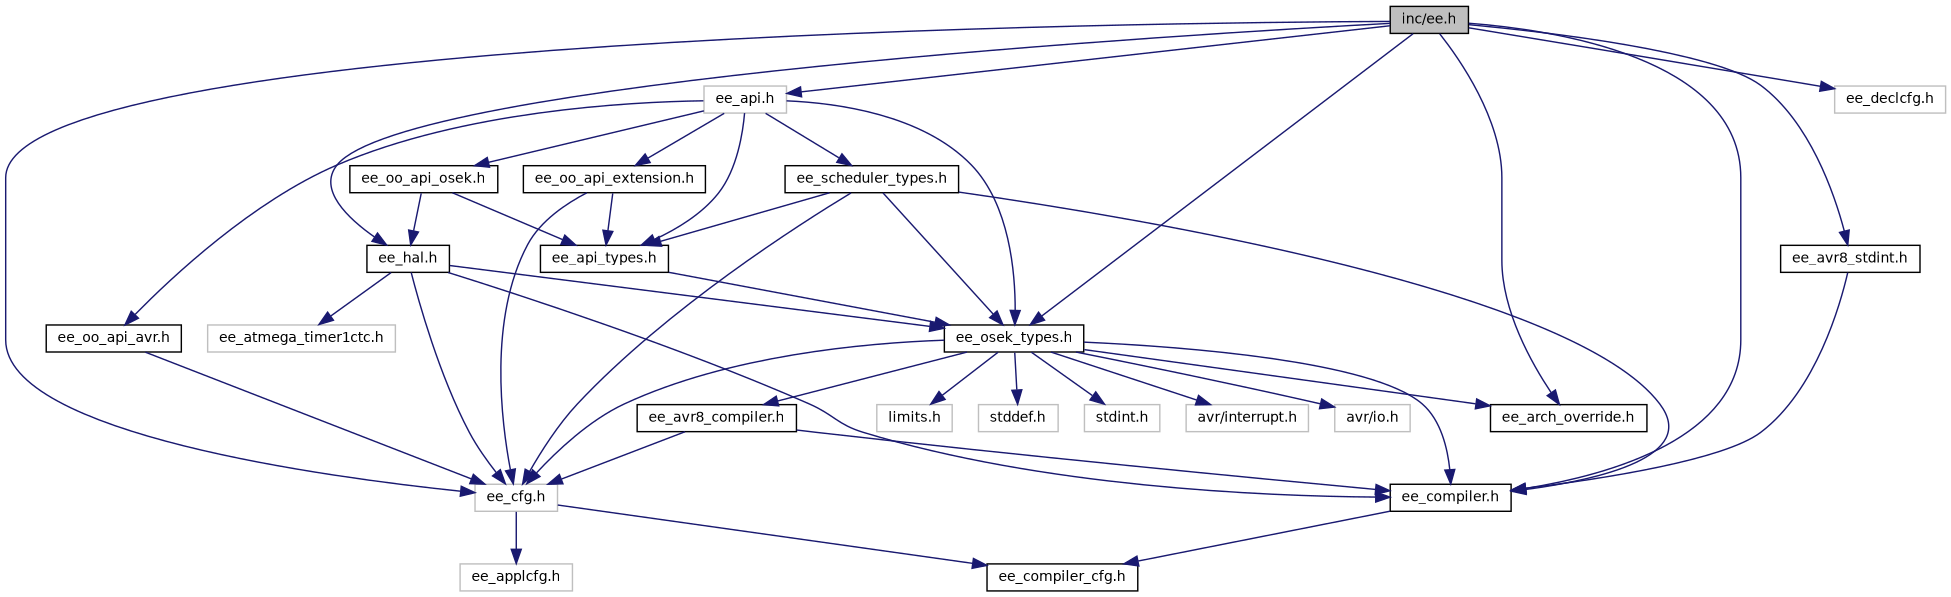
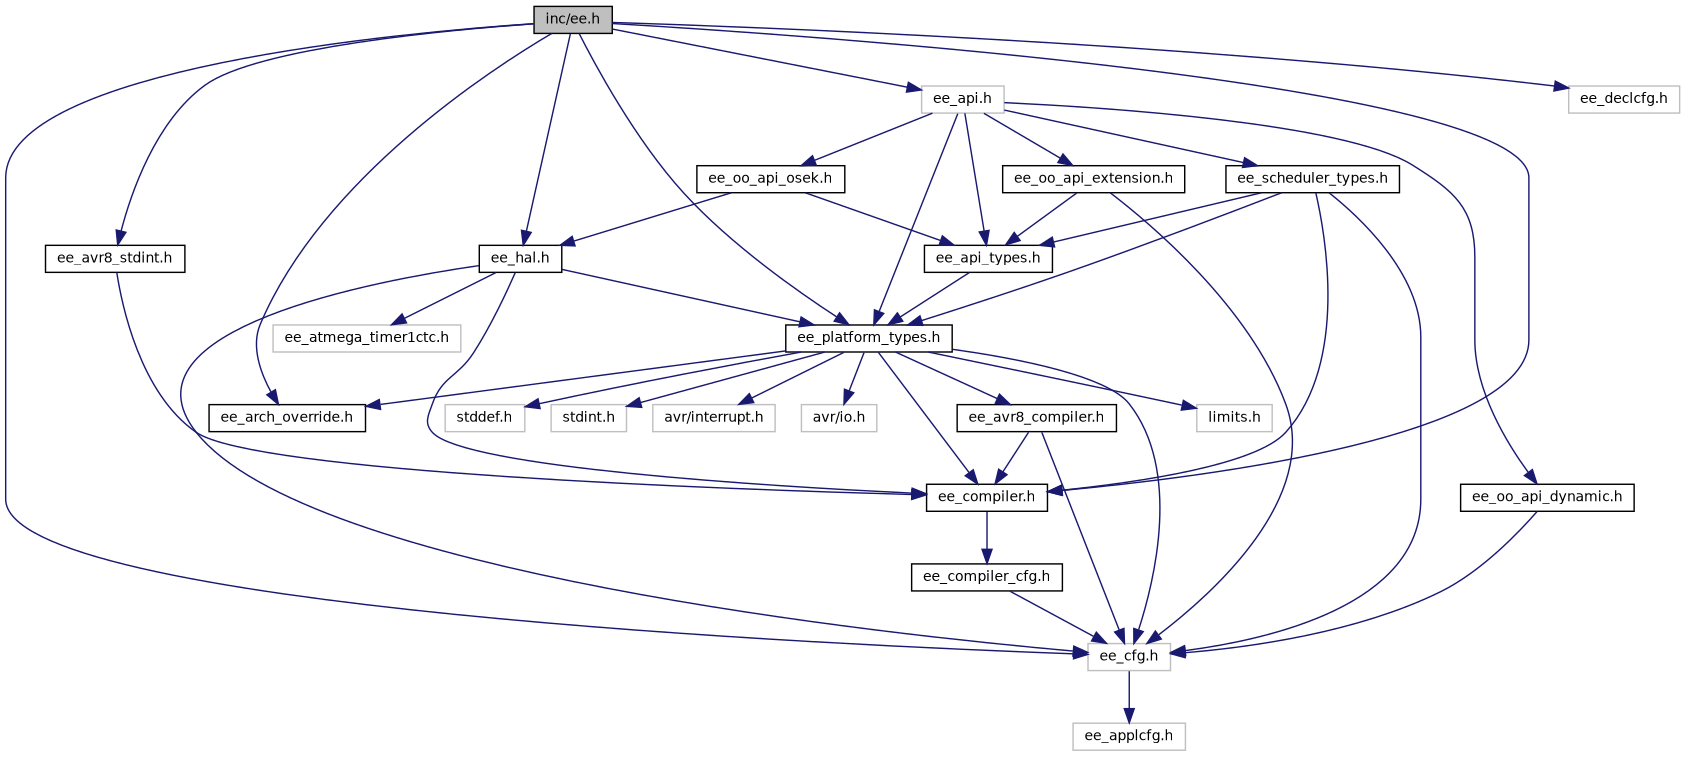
(114, 338) -> (1547, 498)
(1014, 338) -> (869, 338)
(765, 534) -> (1052, 614)
